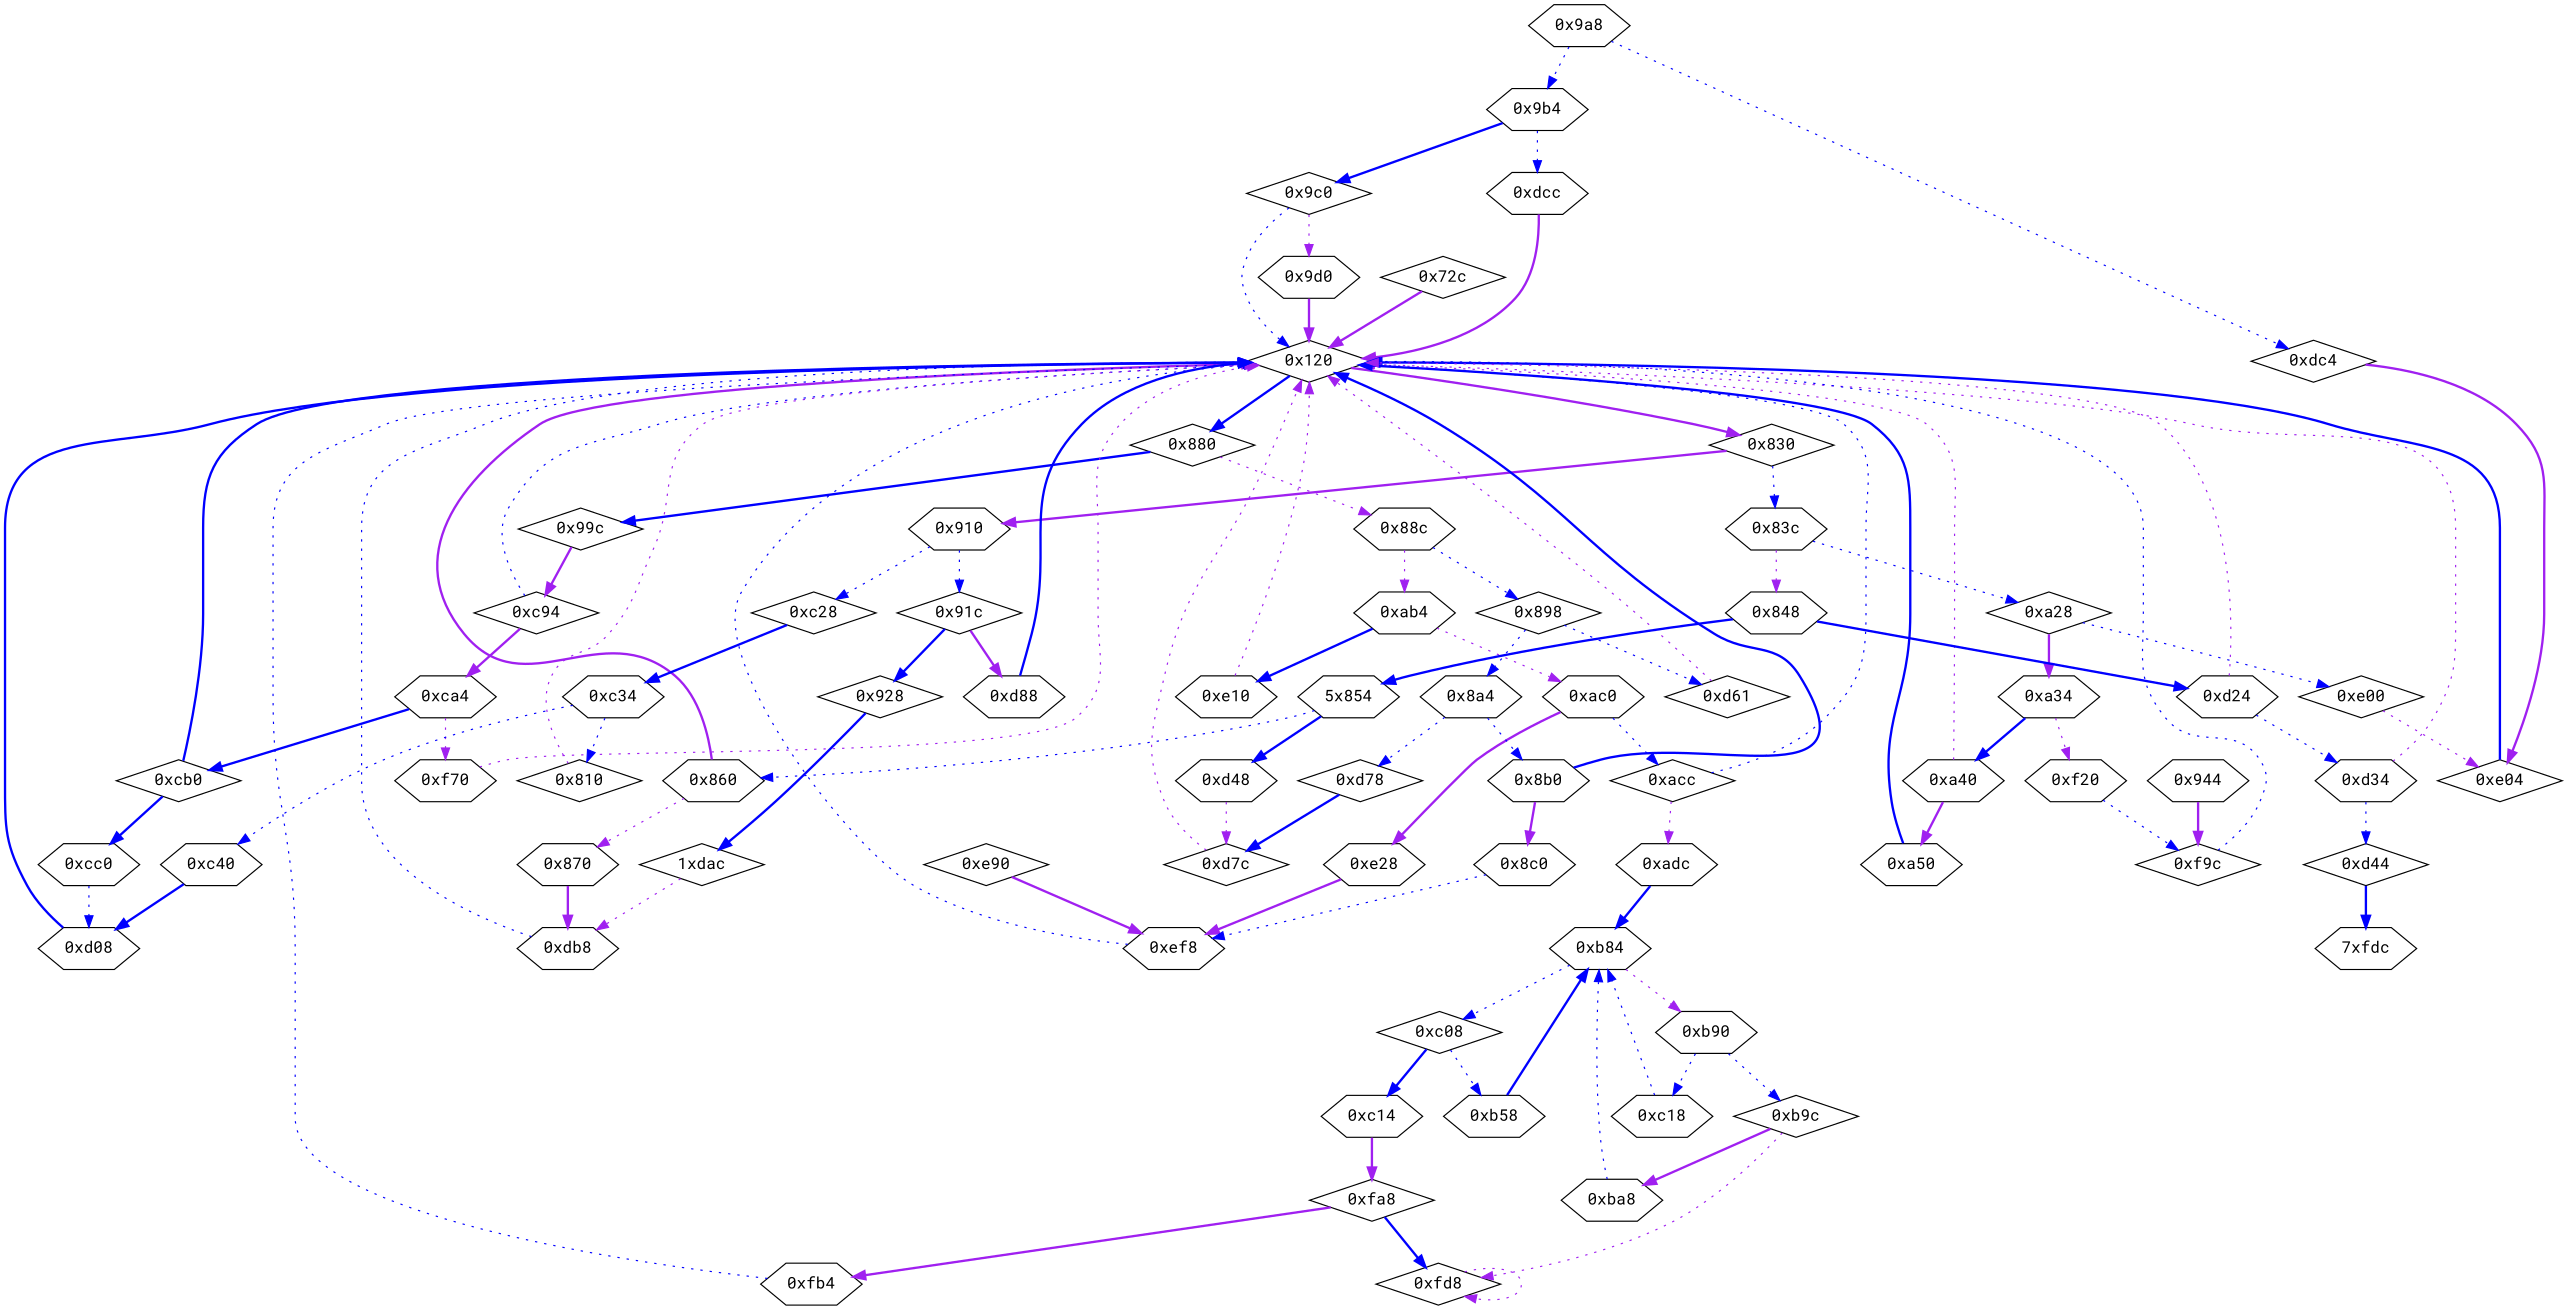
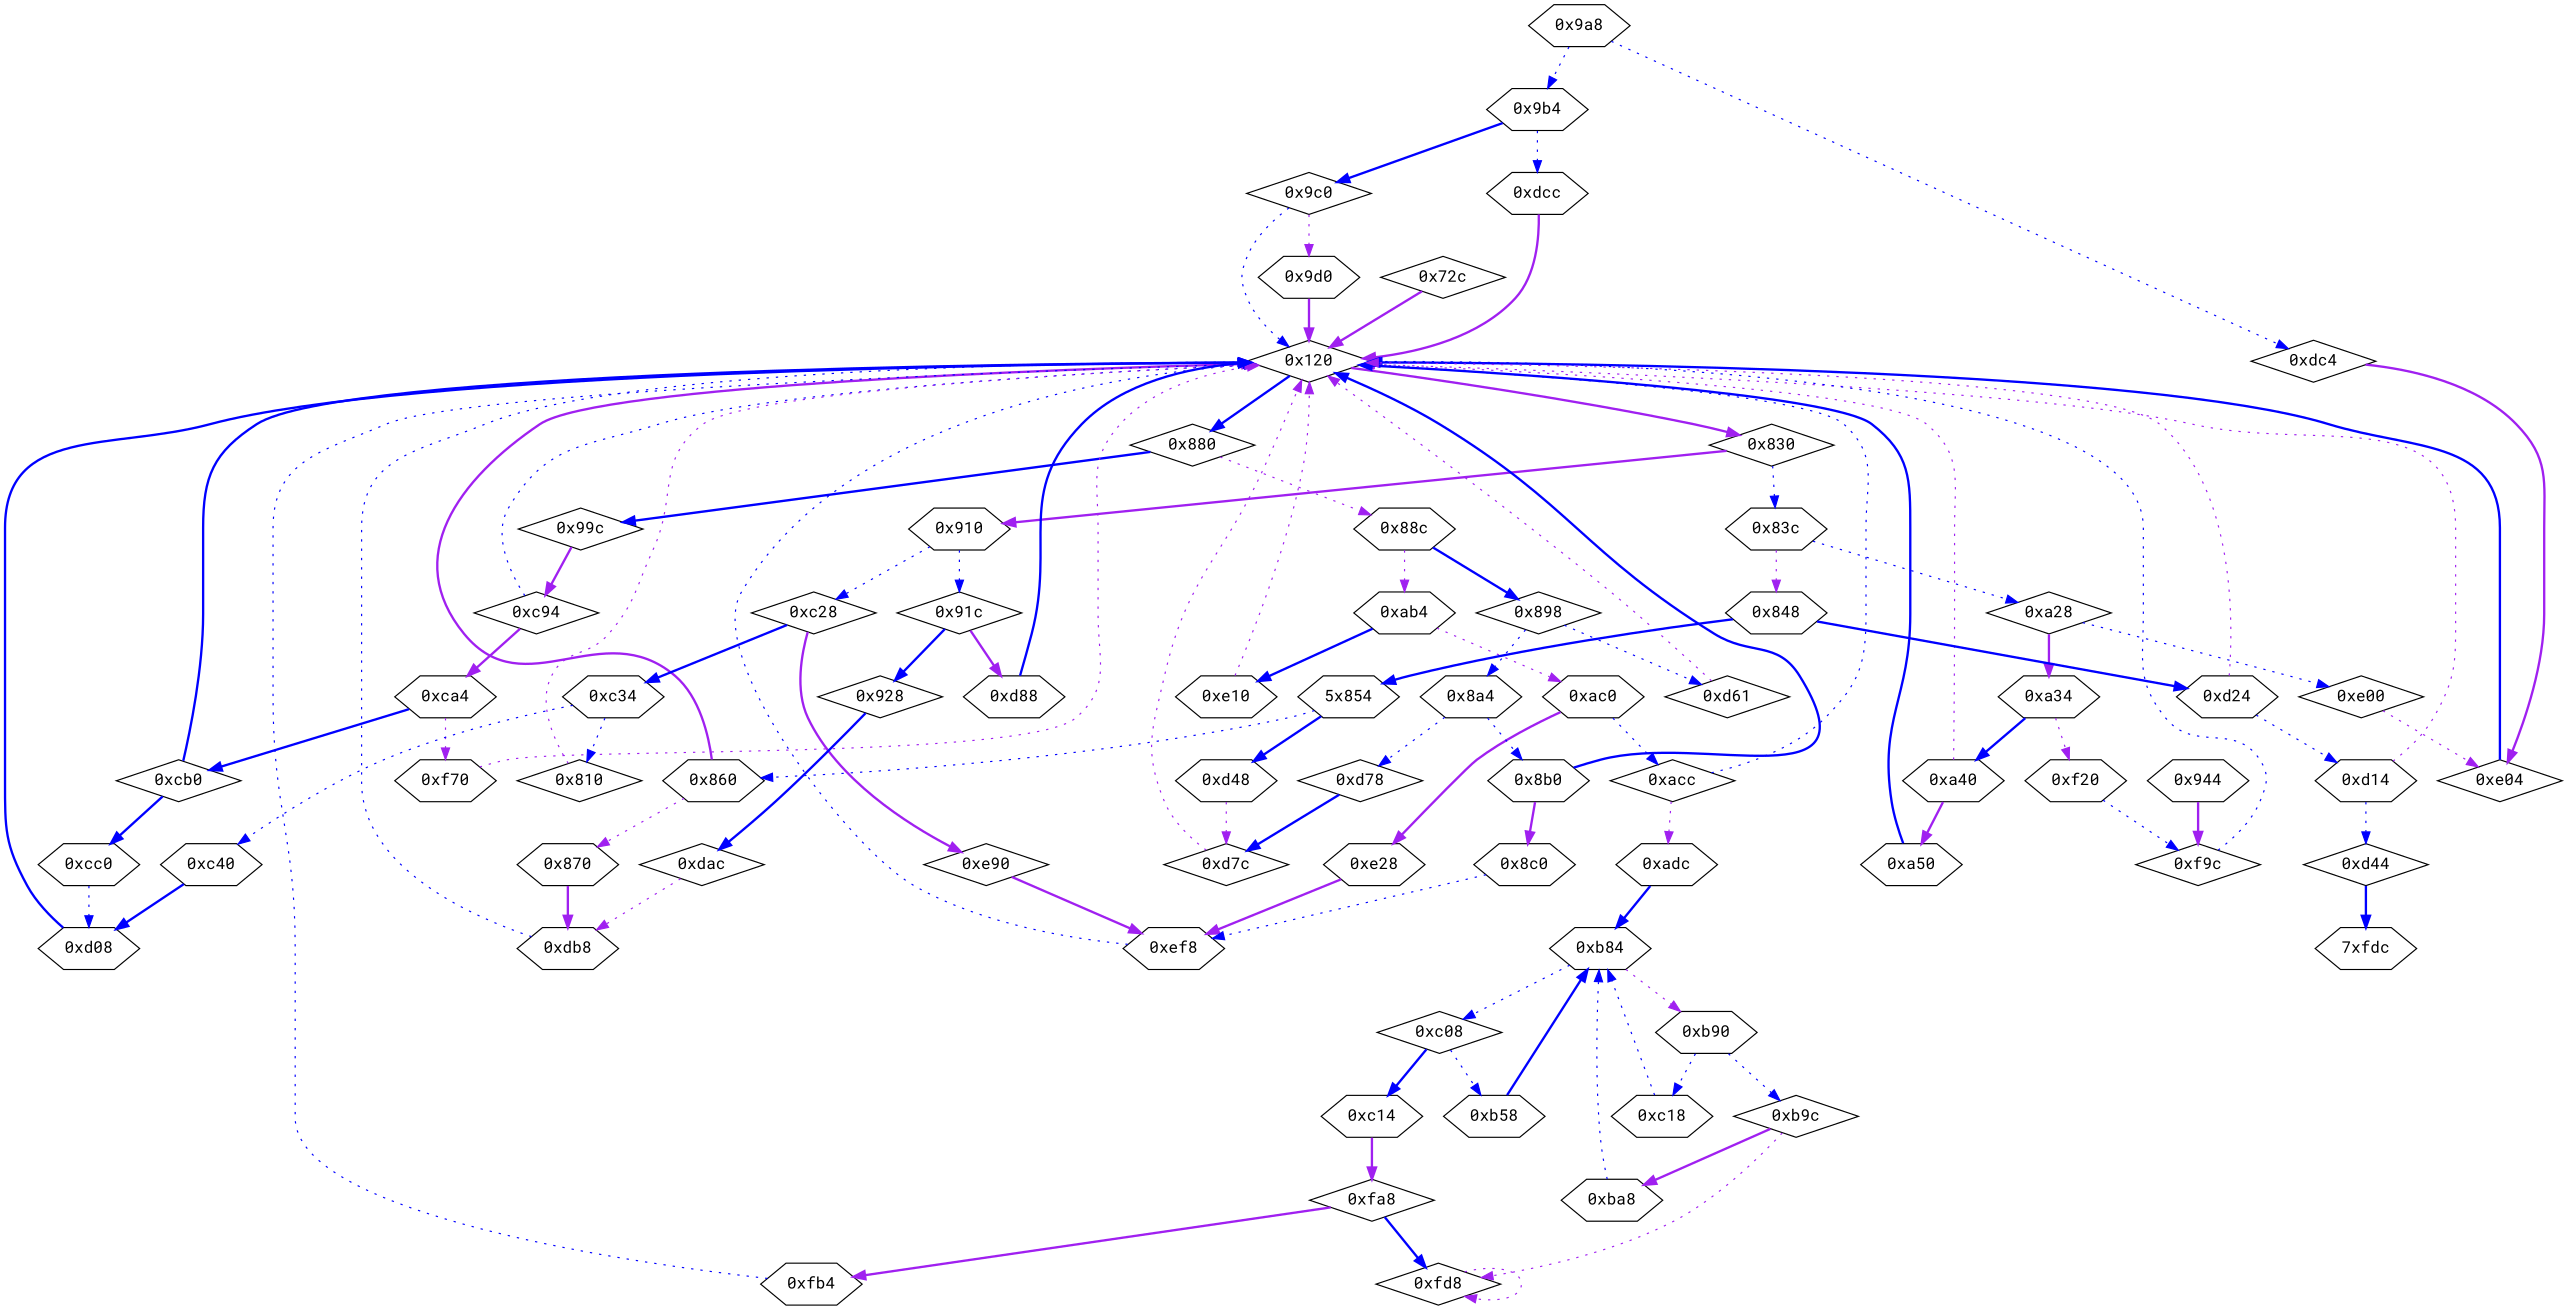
(1470, 570) -> (1470, 570)
none -> (838, 762)
(2366, 781) -> (2366, 781)
(702, 865) -> (702, 865)
